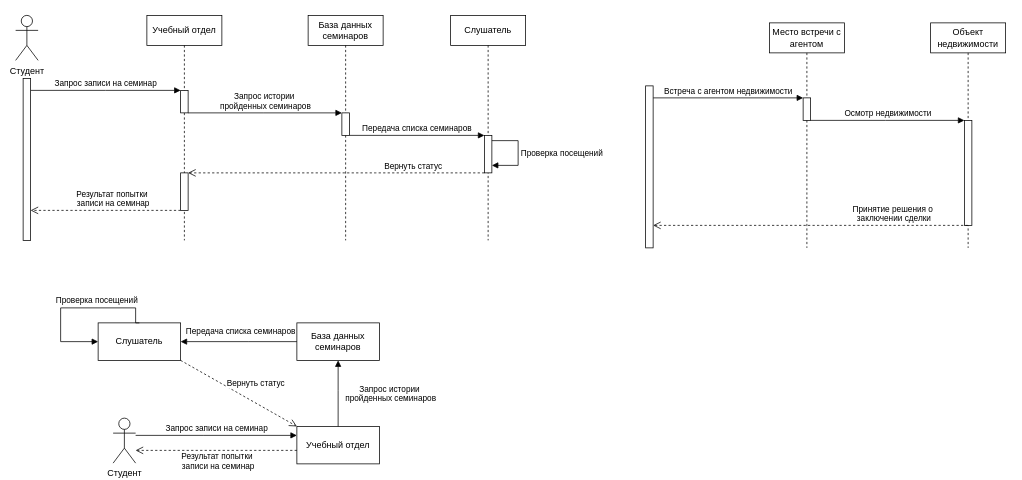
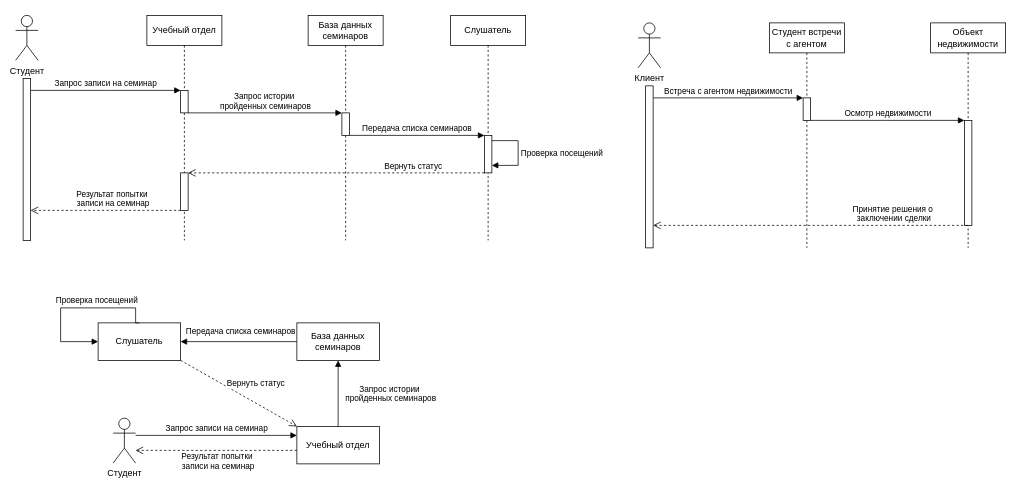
(807, 38) -> (807, 38)
none -> (649, 45)
